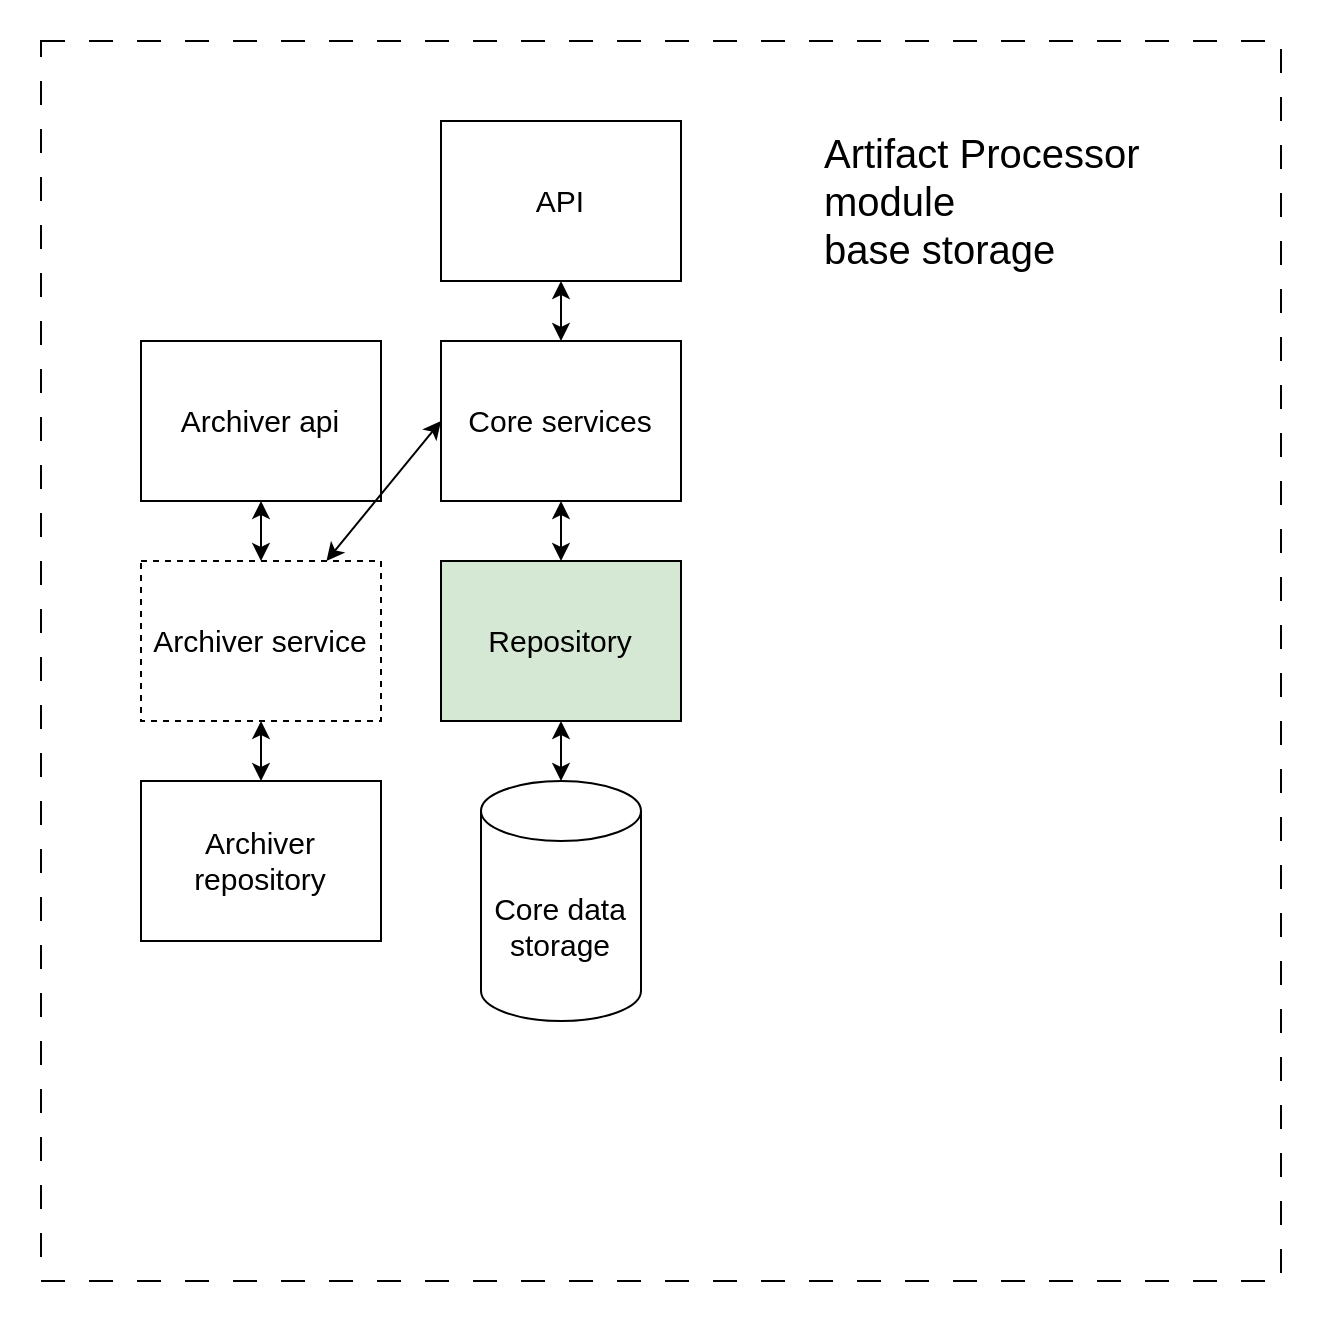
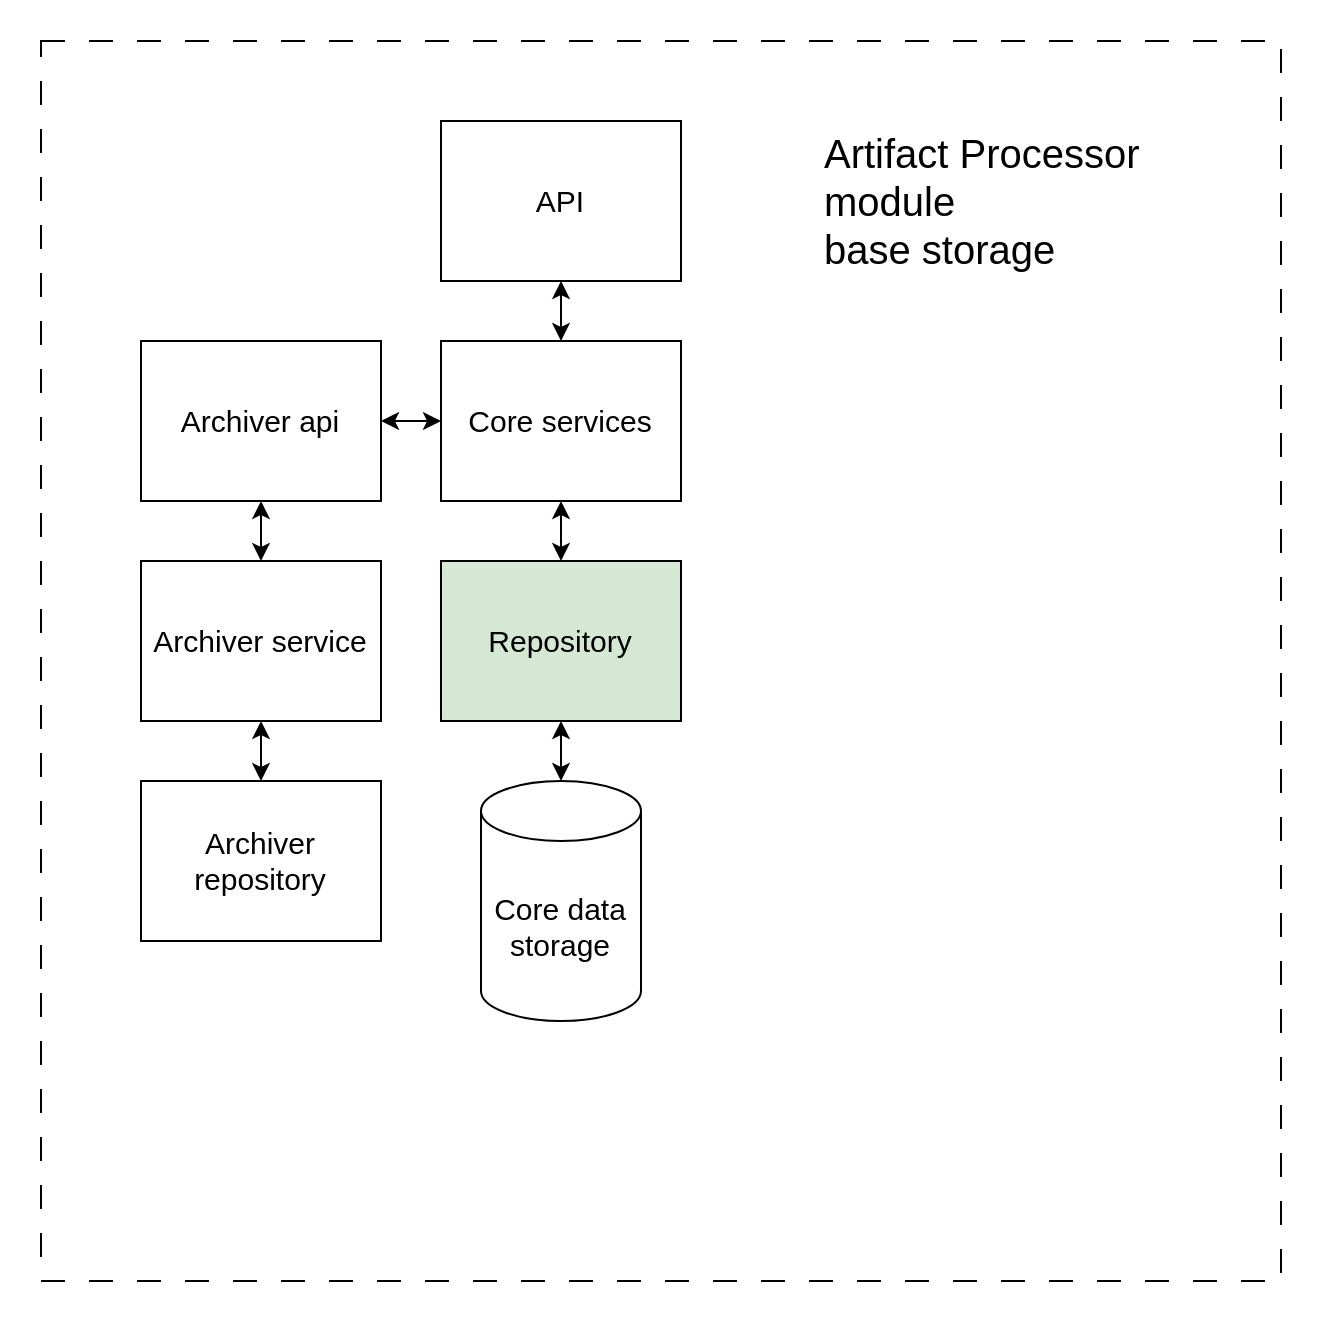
(384, 491) -> (411, 421)
(261, 641) -> (261, 641)
